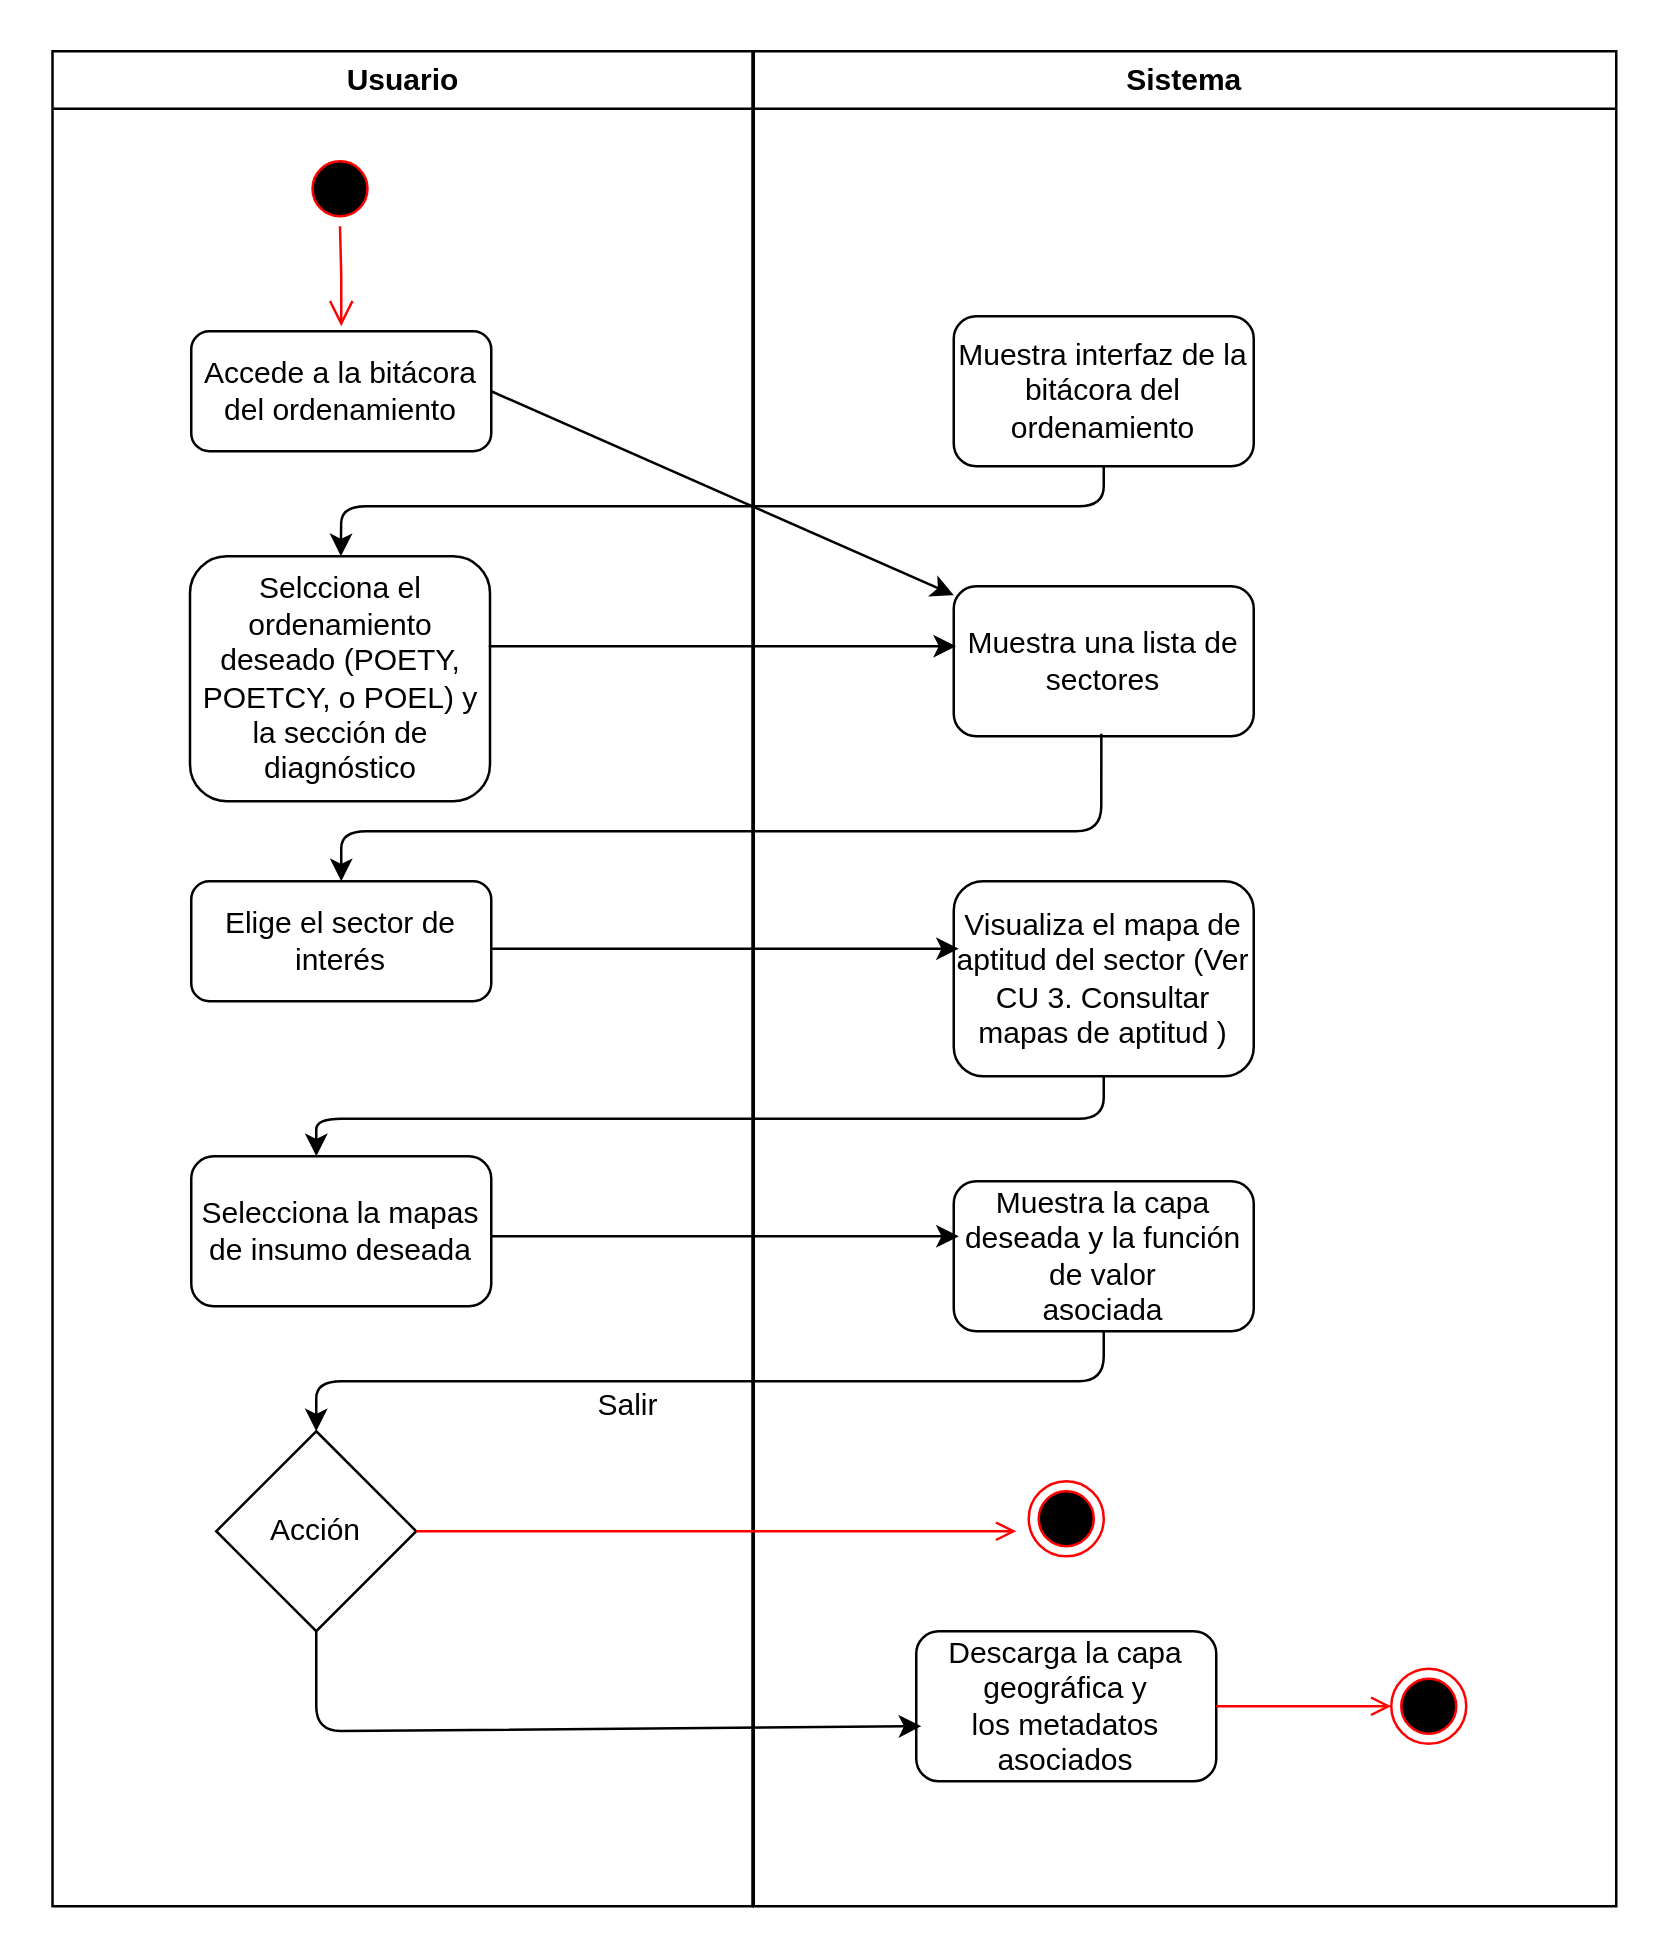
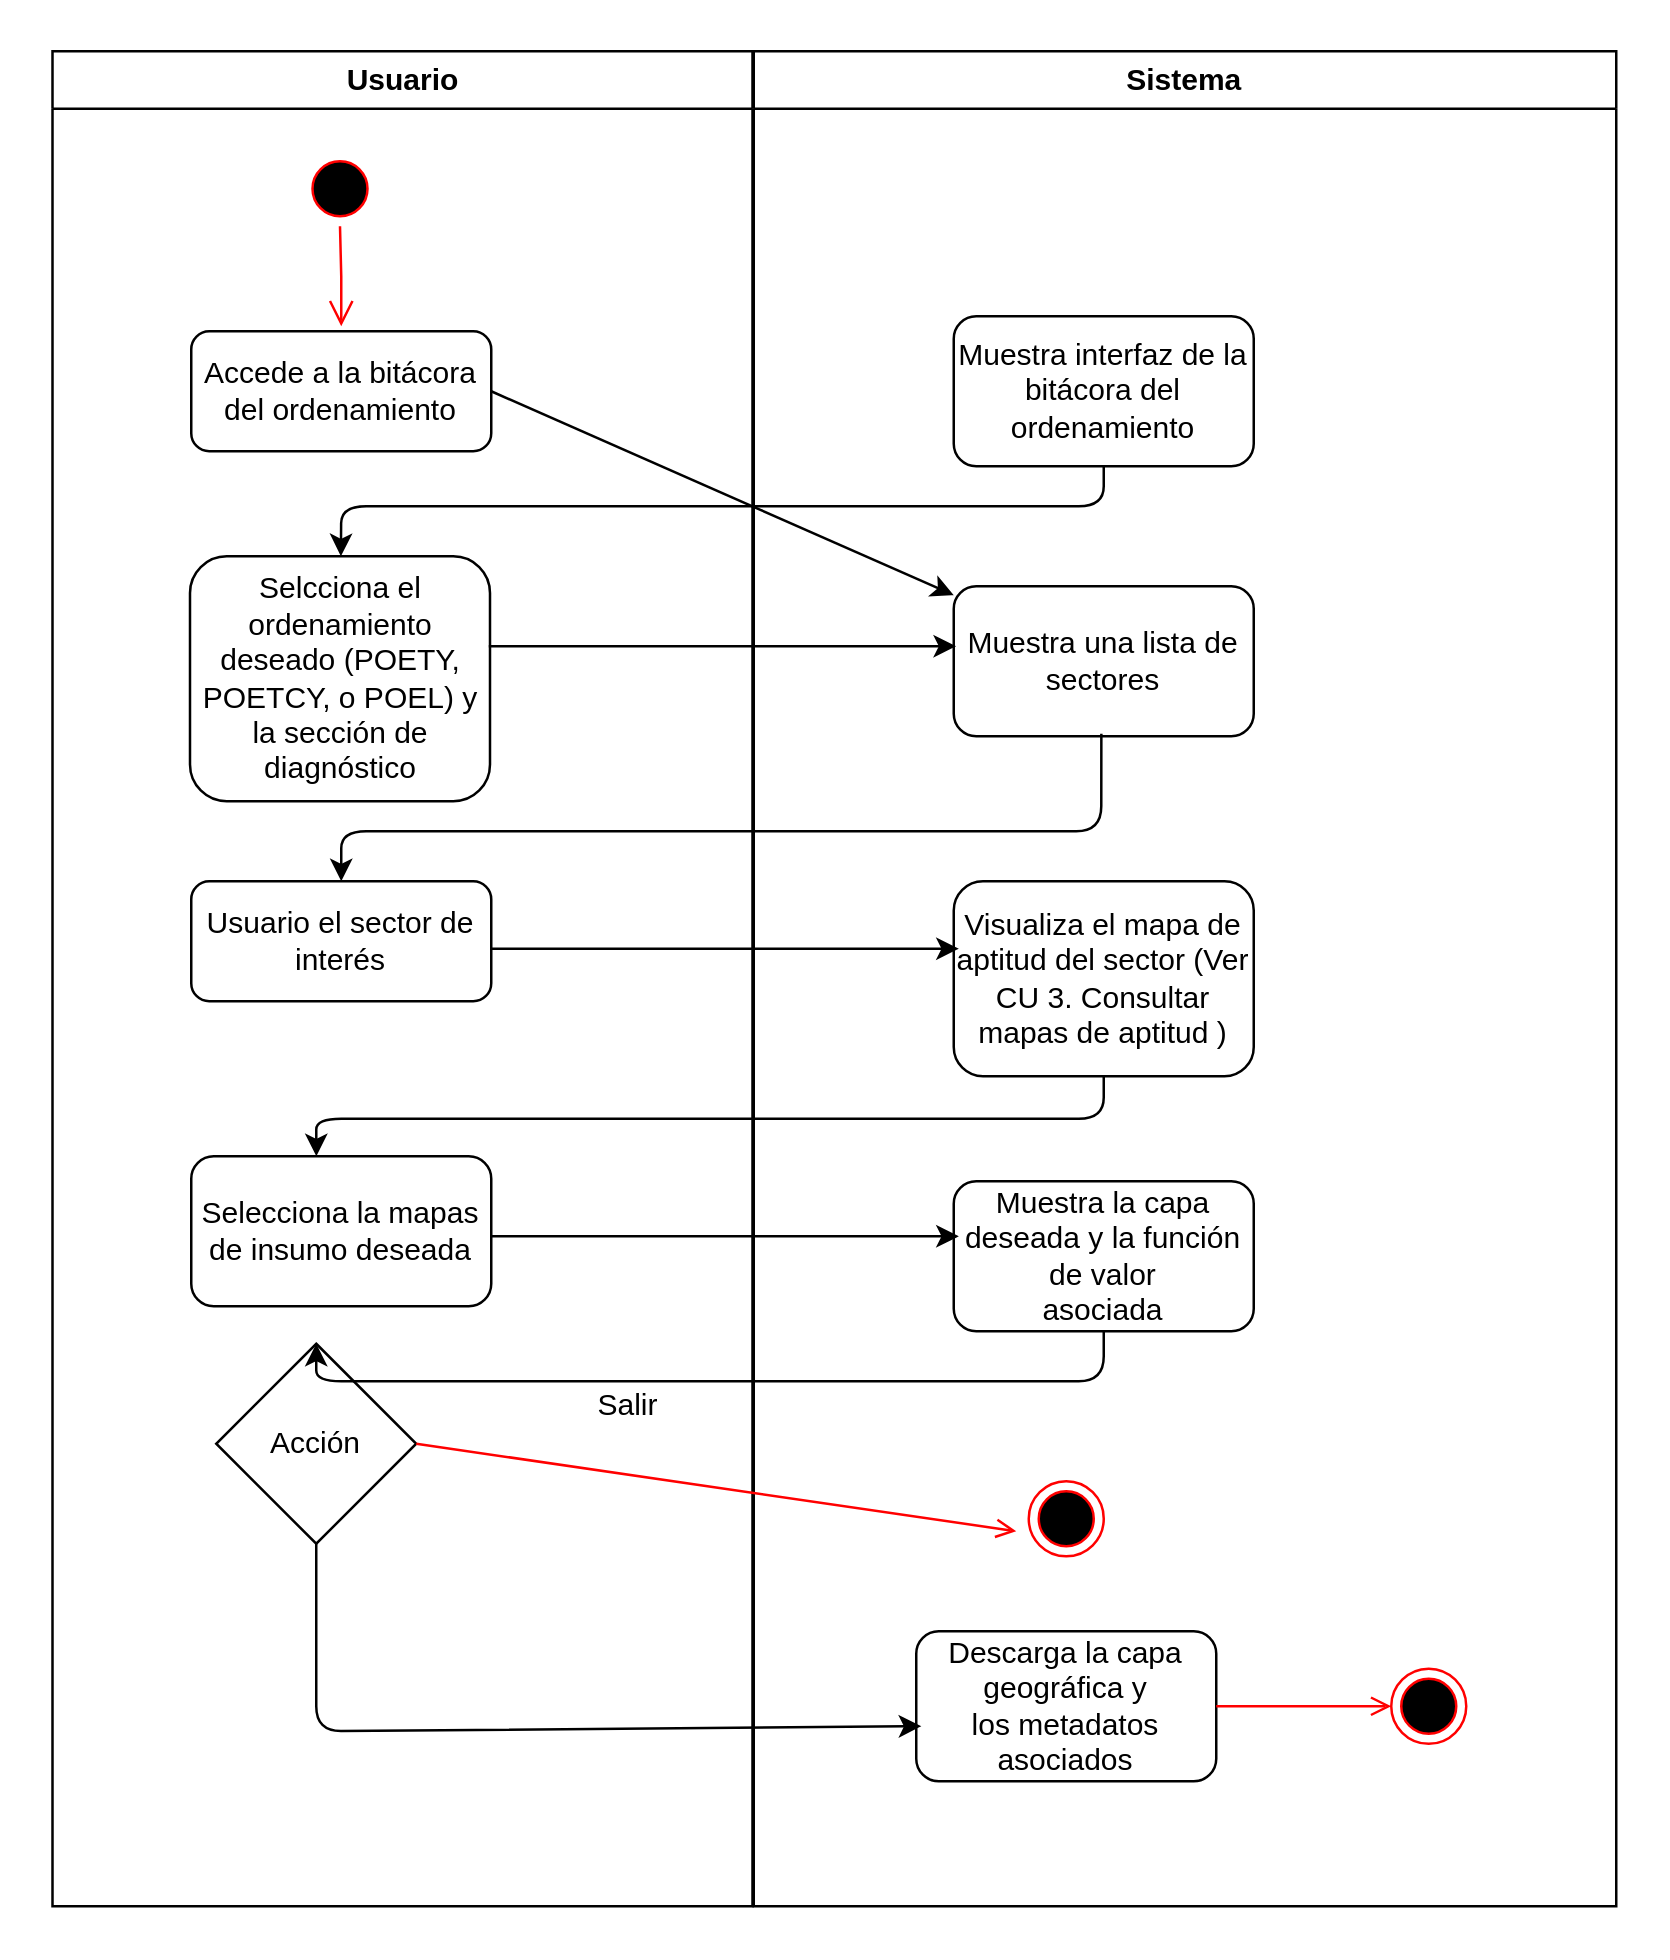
(341, 941) -> (341, 941)
(316, 1531) -> (316, 1444)
